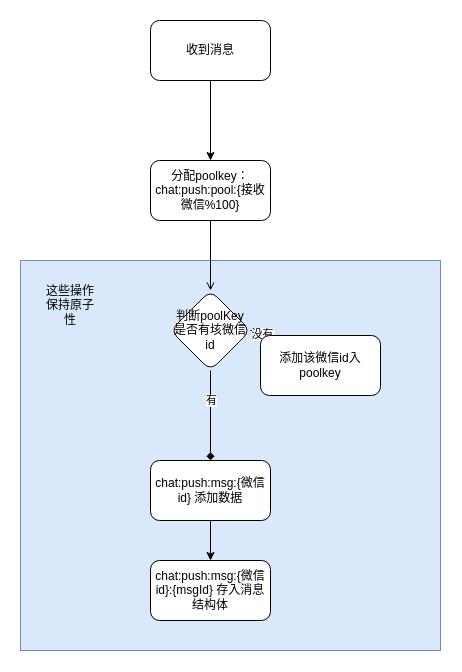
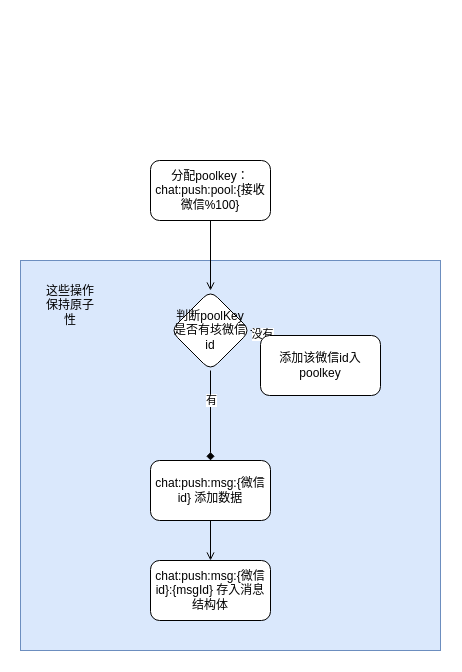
(211, 51) -> none
(211, 117) -> none
(211, 552) -> (211, 554)
